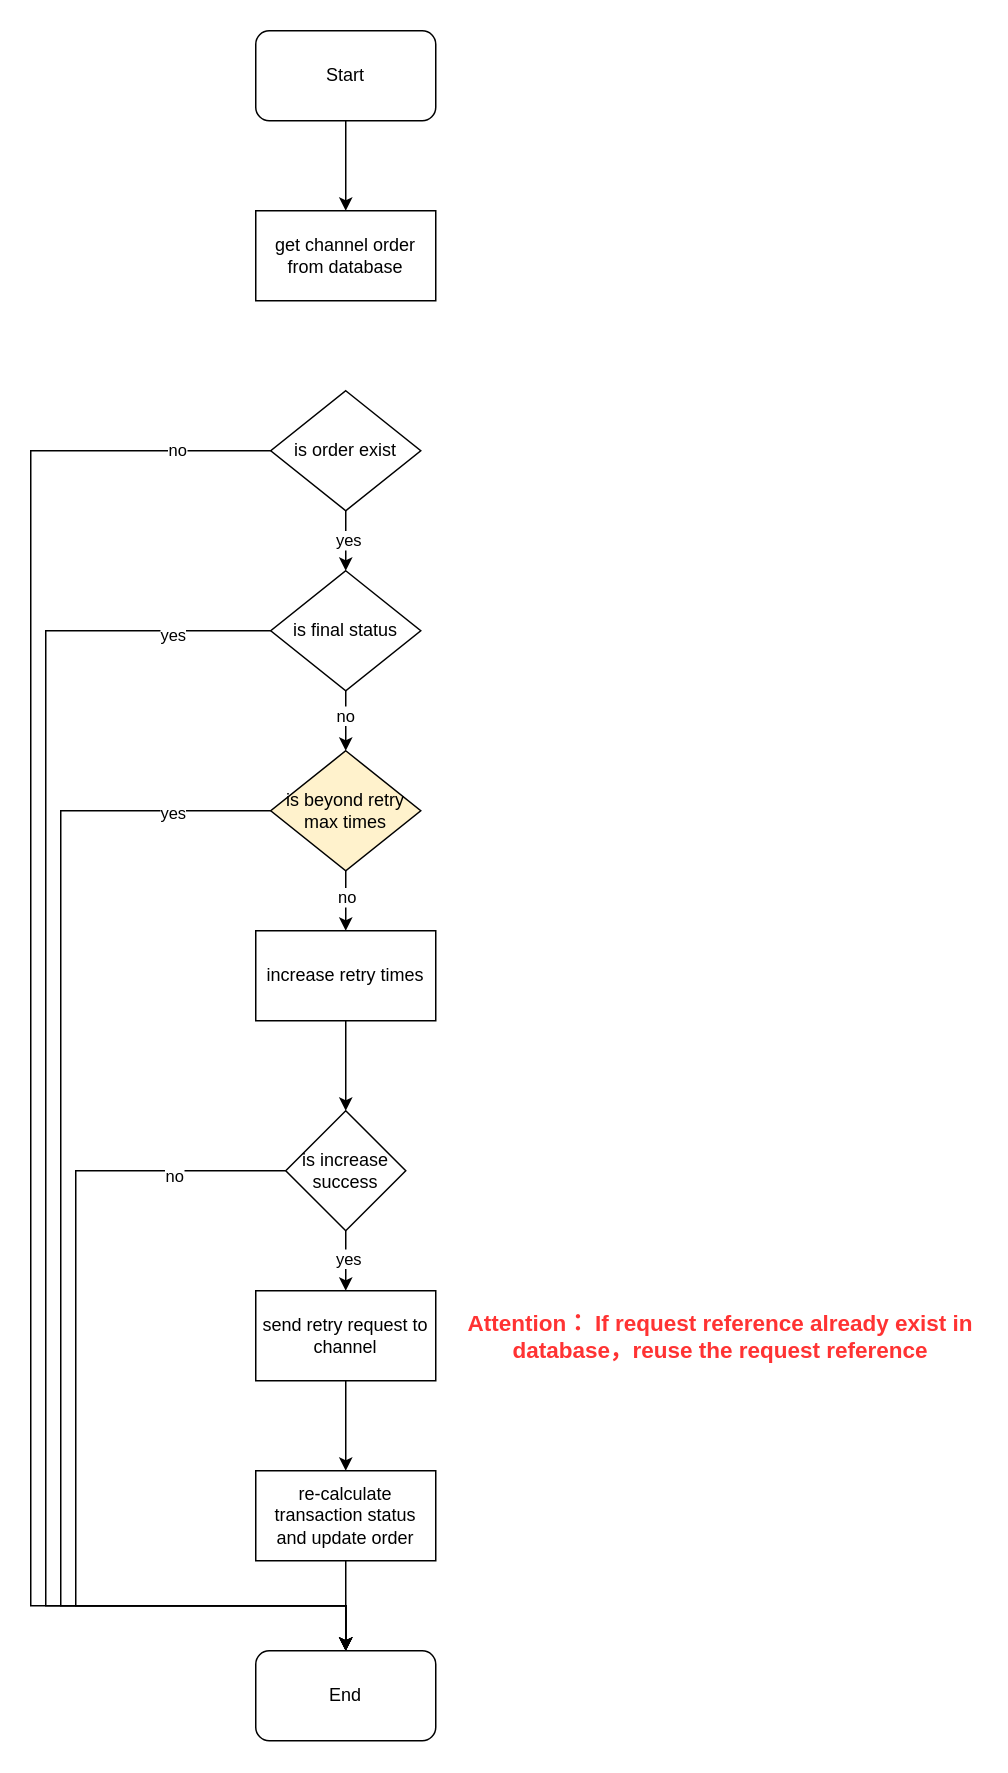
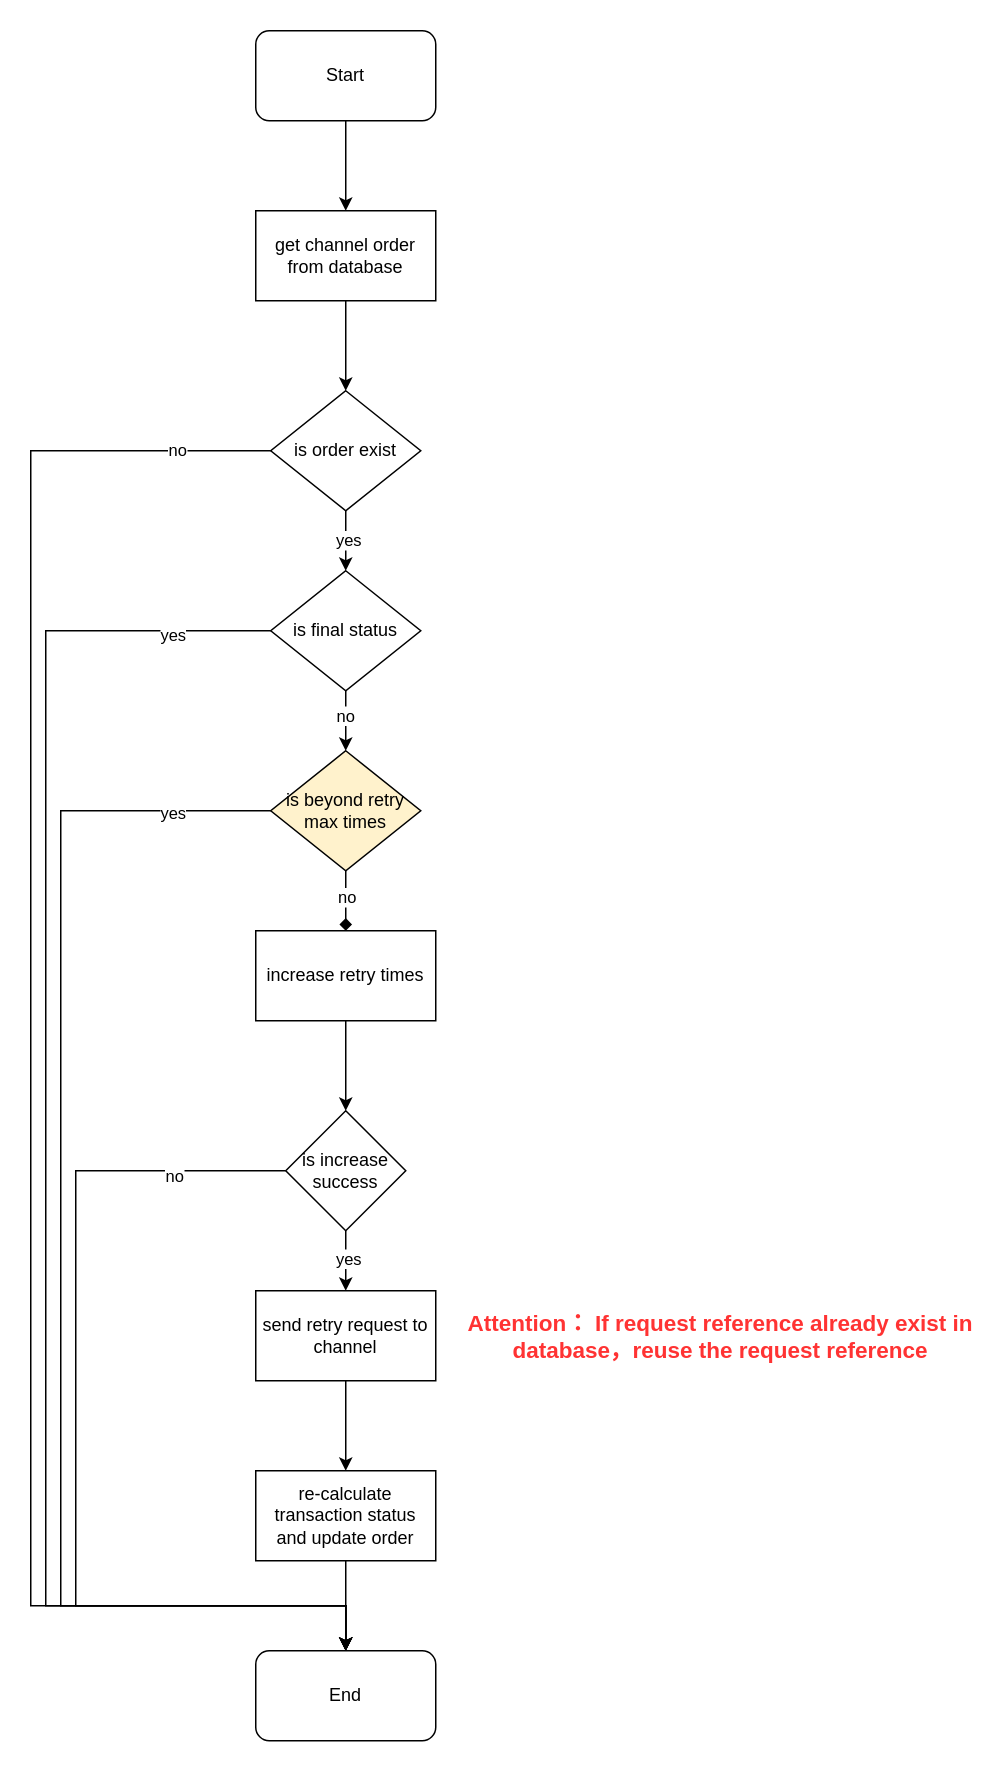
none -> (346, 341)
(346, 919) -> (346, 918)
